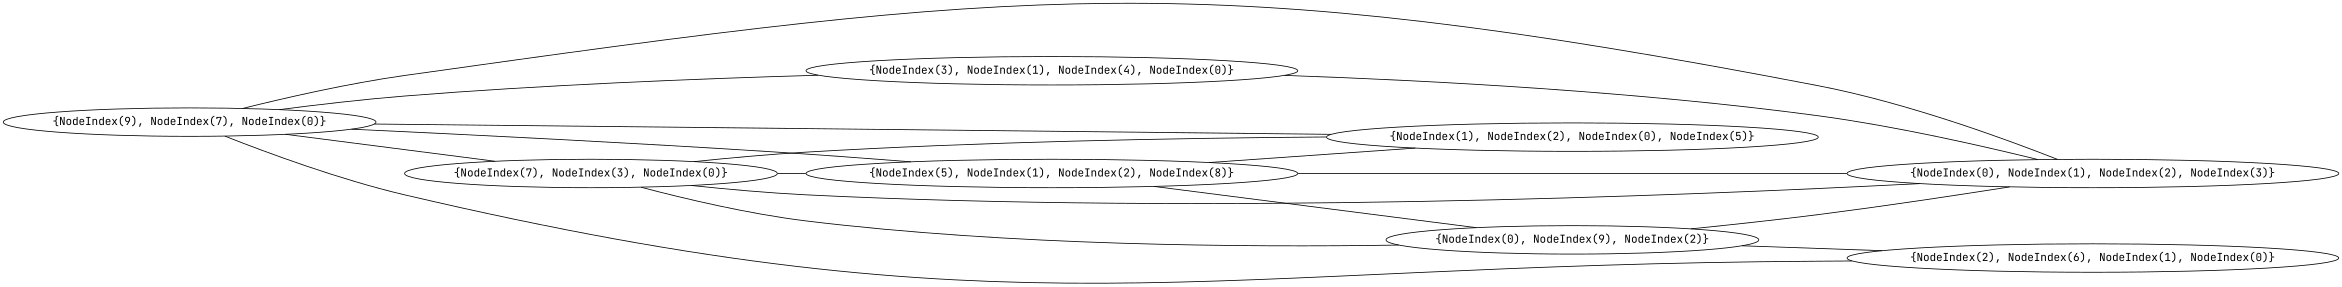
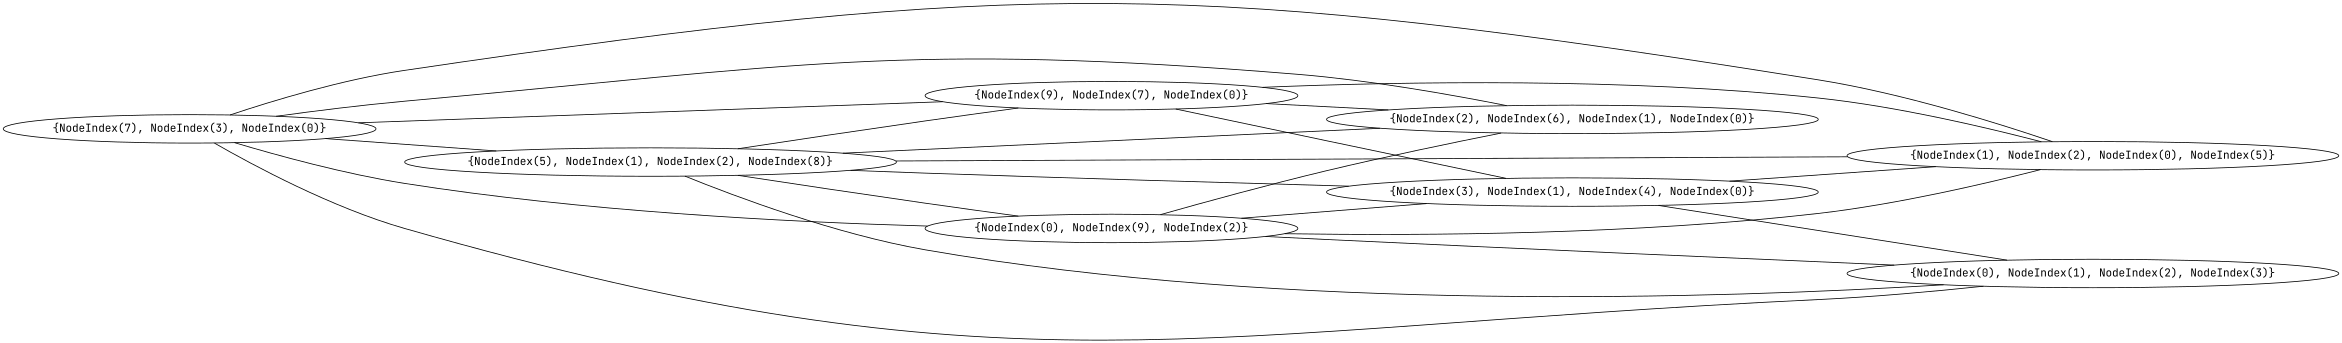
(1155, 4) -> none
none -> (892, 61)
none -> (1111, 141)
none -> (1833, 174)
none -> (1100, 179)
none -> (1334, 211)
none -> (1665, 226)
